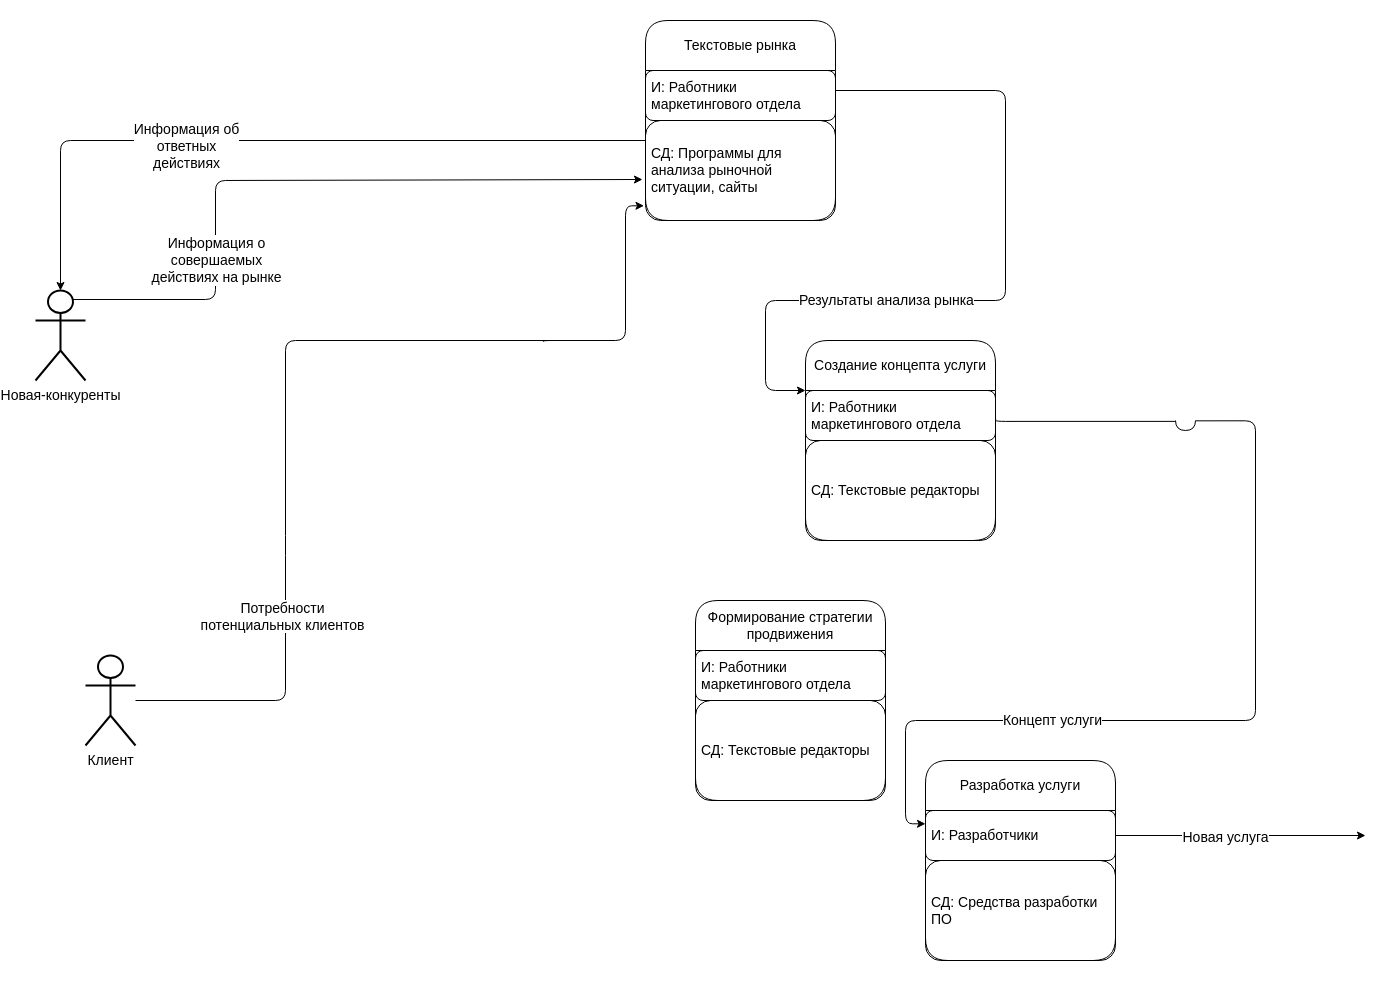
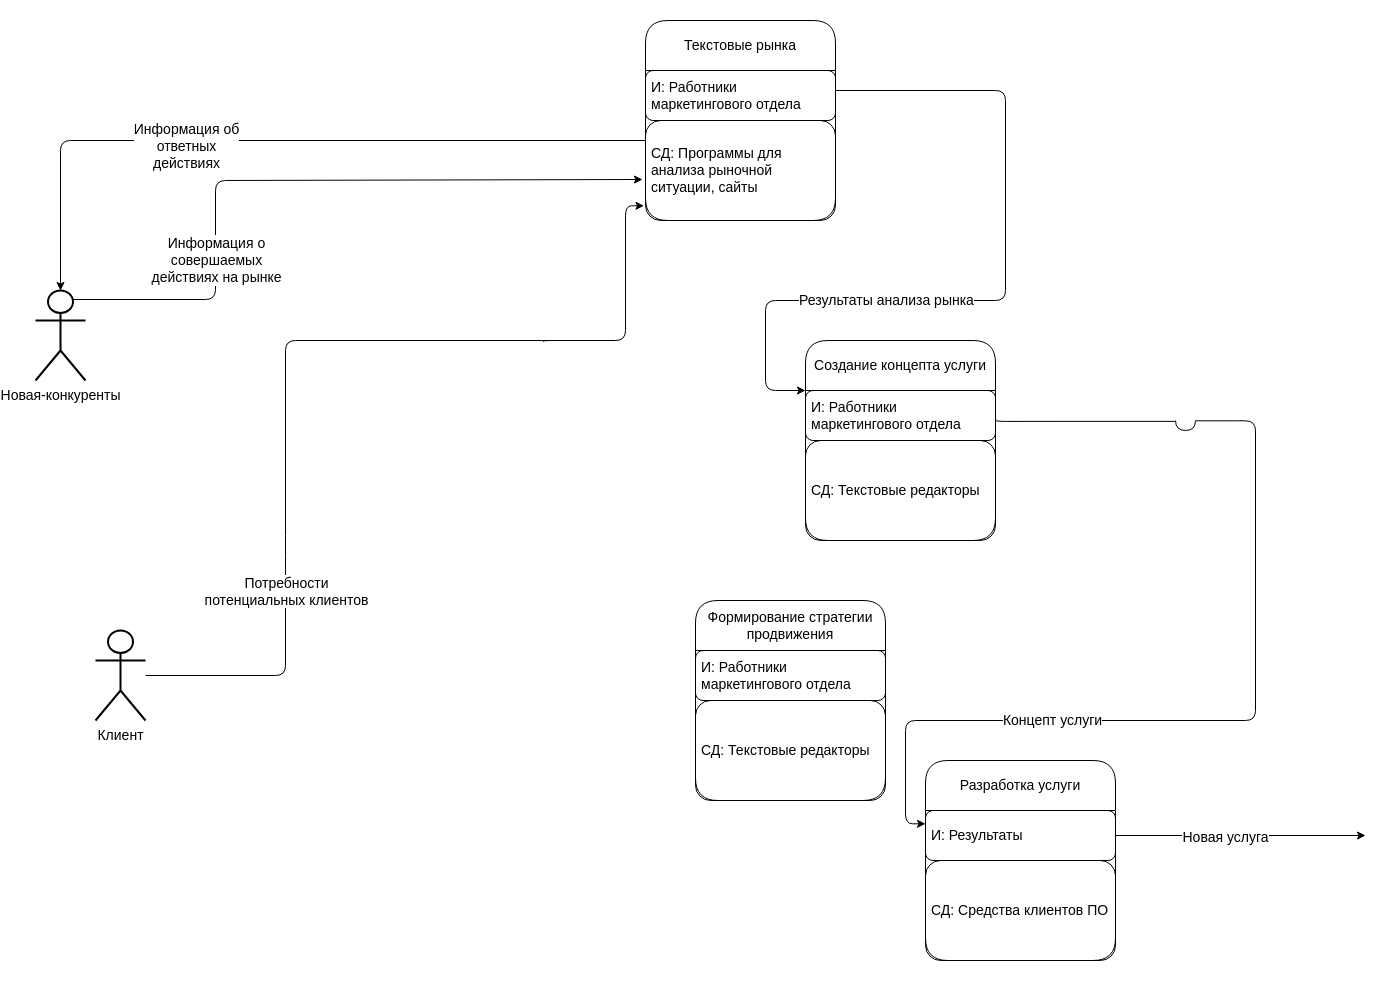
(111, 701) -> (121, 676)
(979, 836) -> (972, 836)
(1013, 911) -> (1006, 911)
